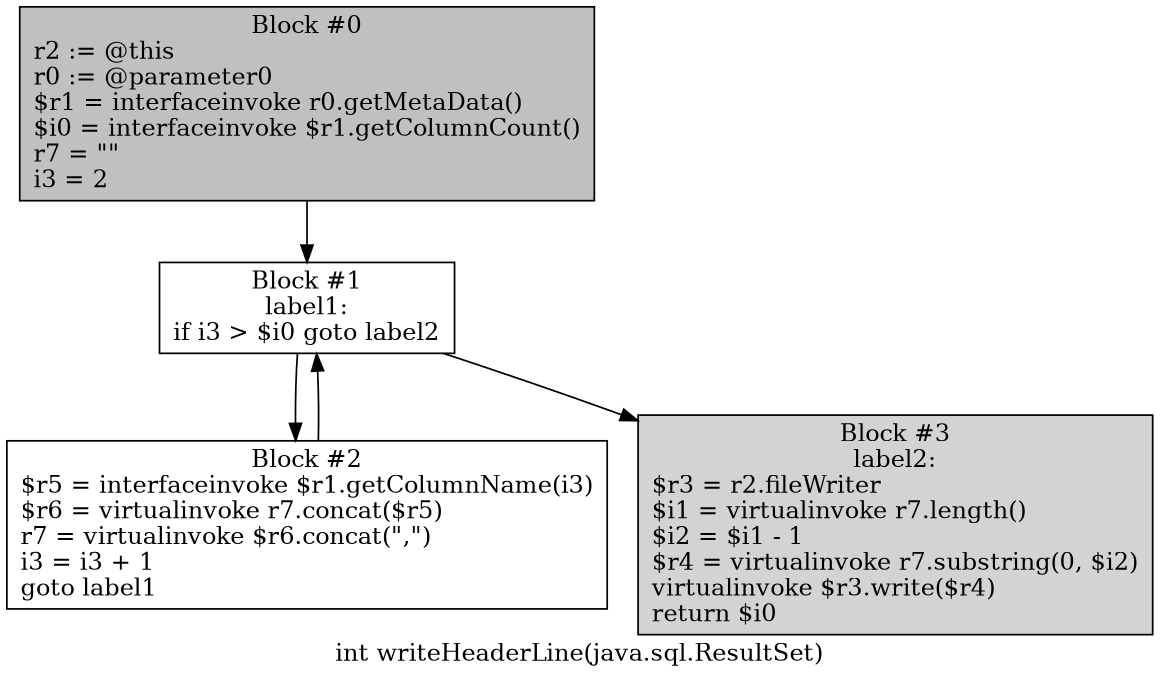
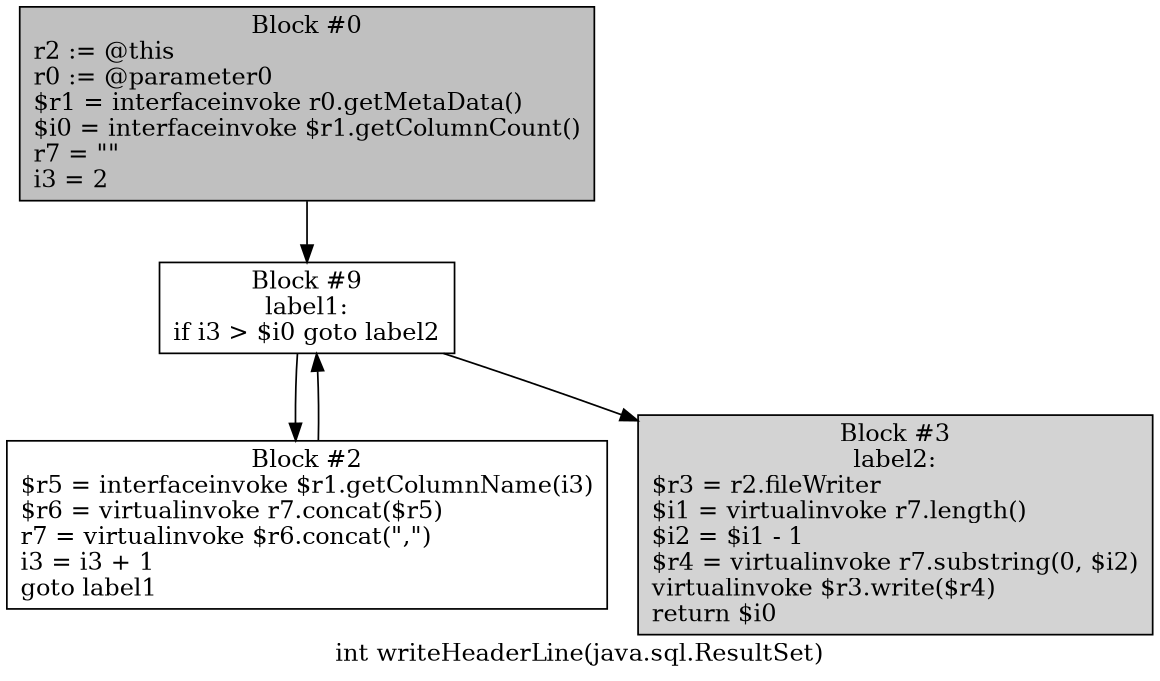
(307, 308) -> (307, 308)
